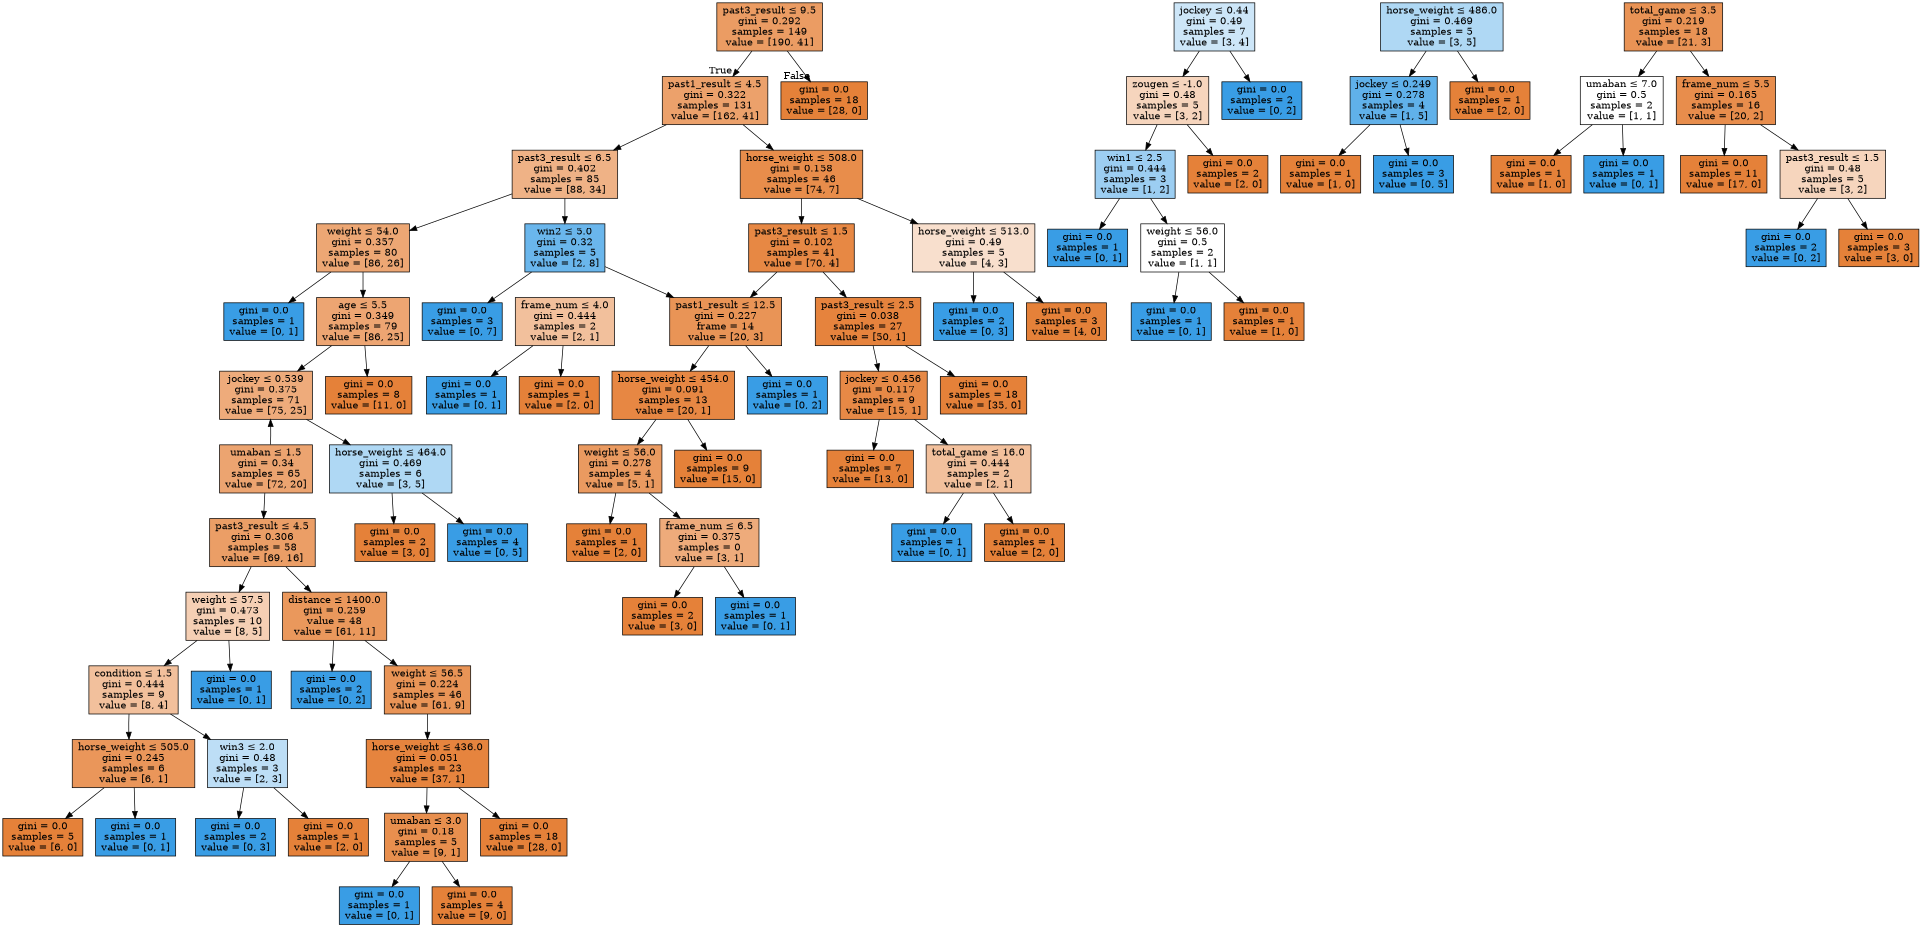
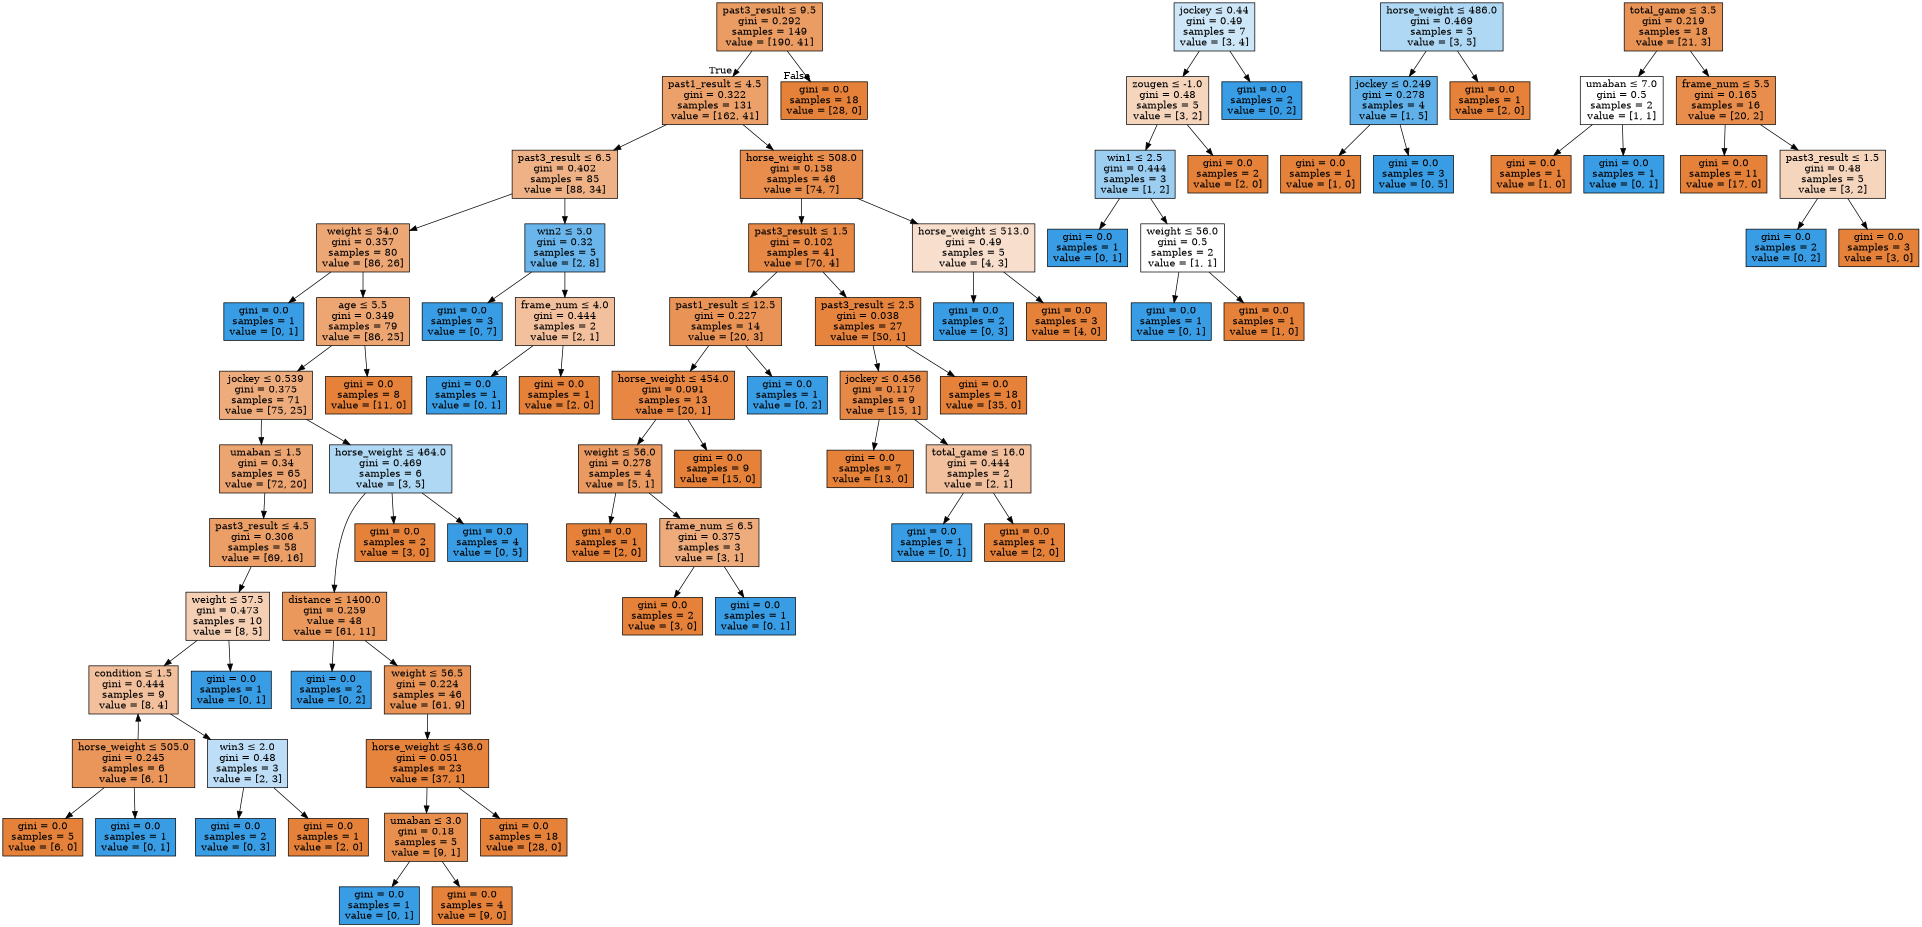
(636, 281) -> (565, 281)
(726, 327) -> (726, 327)
(271, 436) -> (261, 428)
(709, 548) -> (709, 548)
(296, 577) -> (342, 536)
(129, 723) -> (138, 730)
